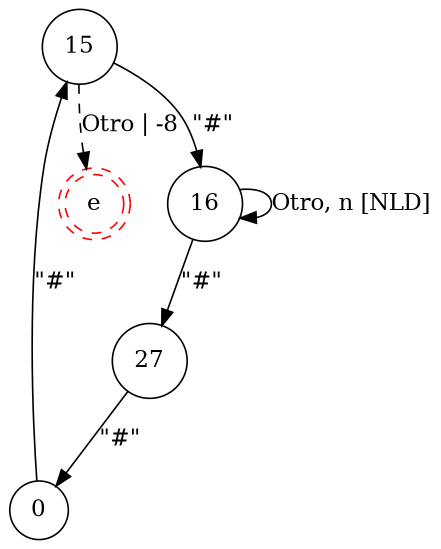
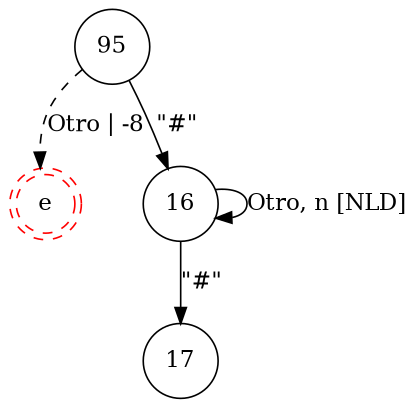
(80, 47) -> (112, 47)
(150, 361) -> (181, 361)
(39, 510) -> none
